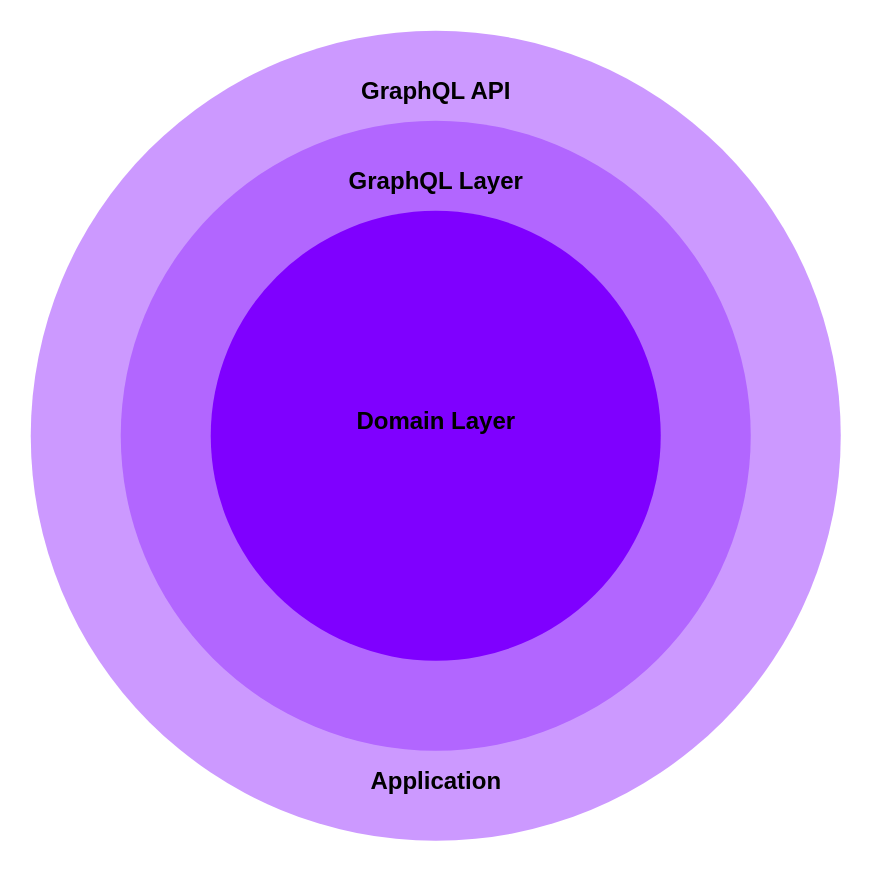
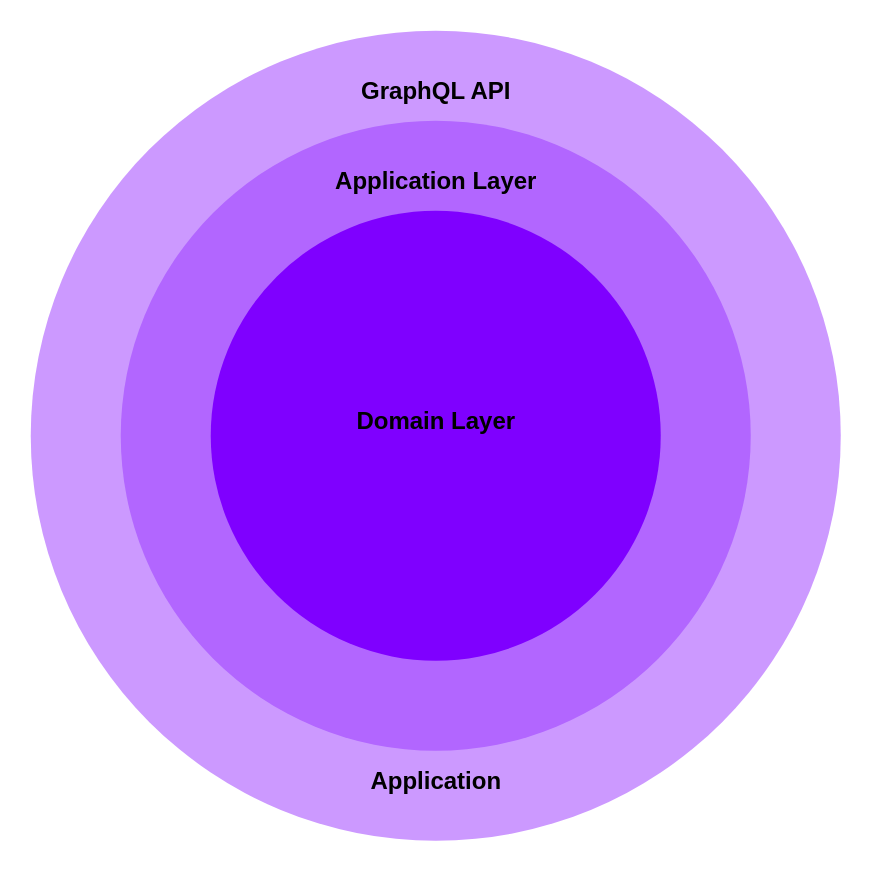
(437, 181) -> (437, 181)
